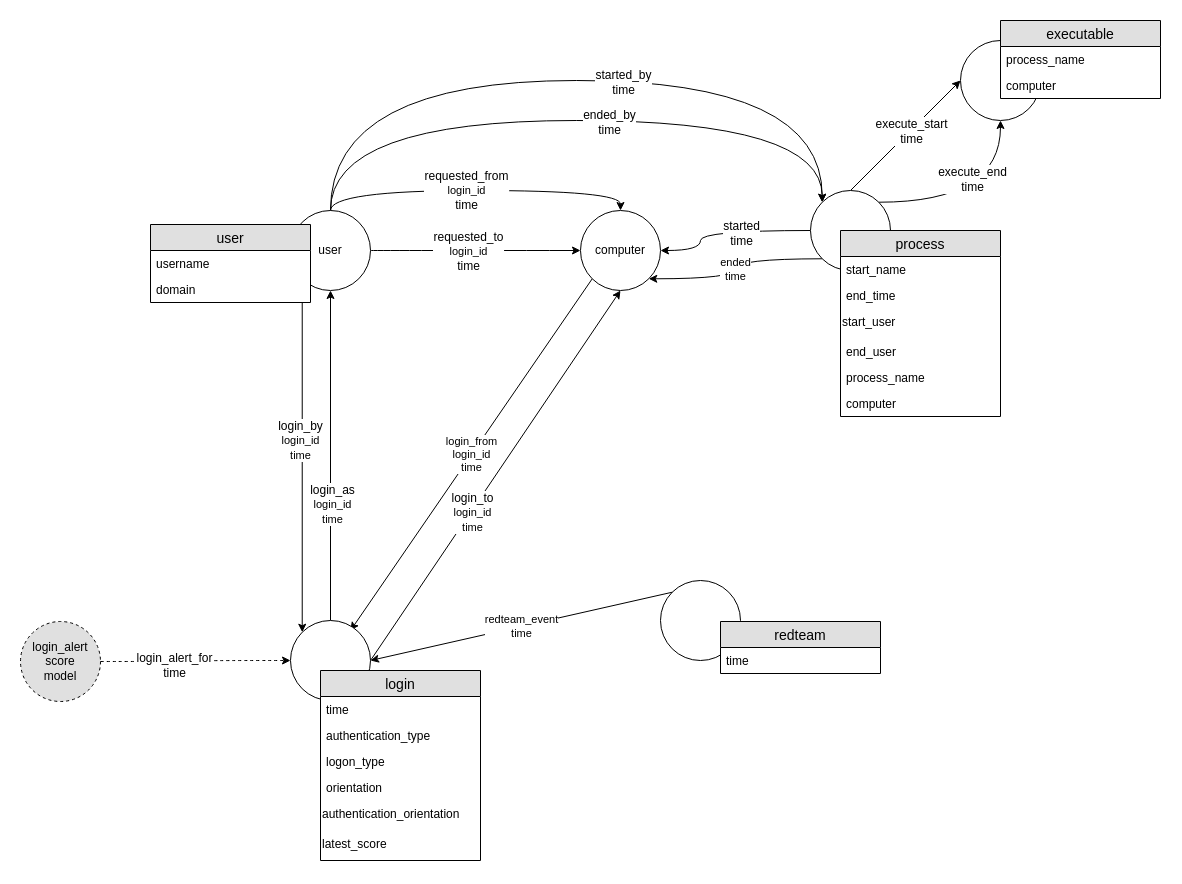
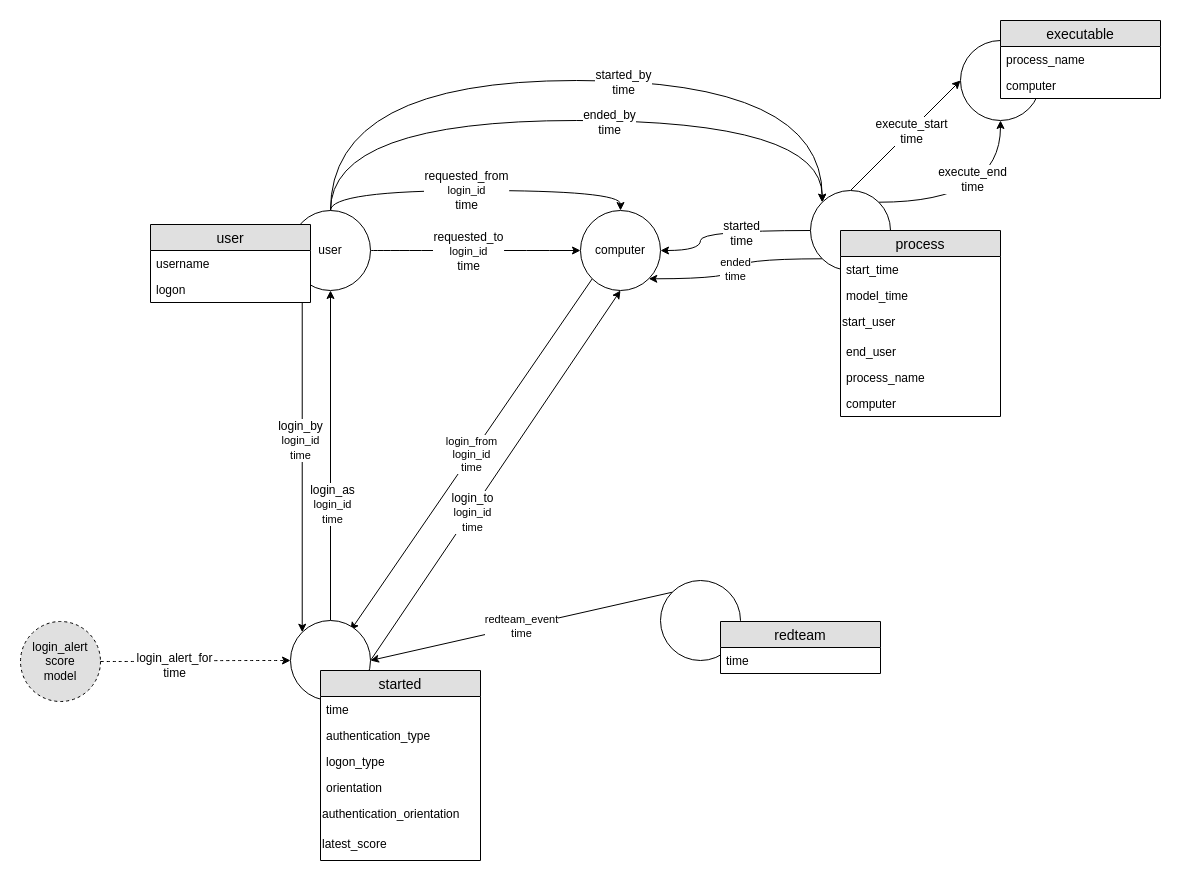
(880, 270) -> (878, 270)
(175, 290) -> (171, 290)
(871, 296) -> (876, 296)
(400, 684) -> (400, 684)
